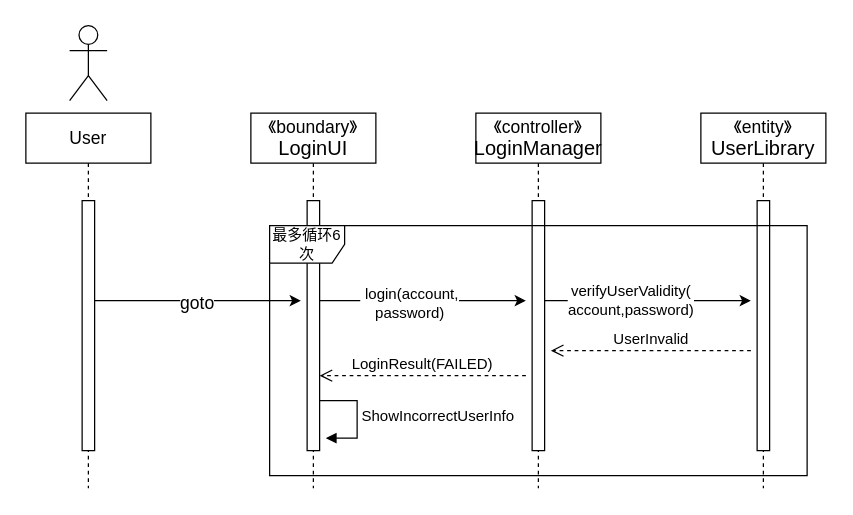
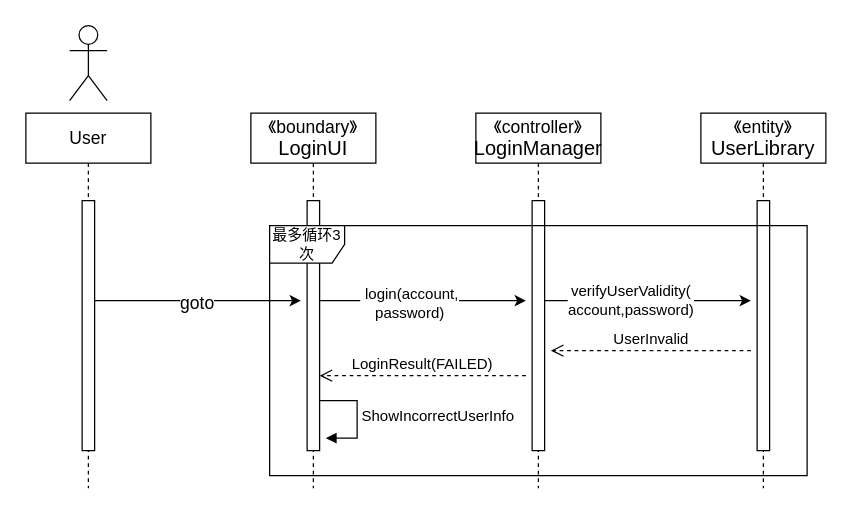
(307, 244) -> (307, 244)
